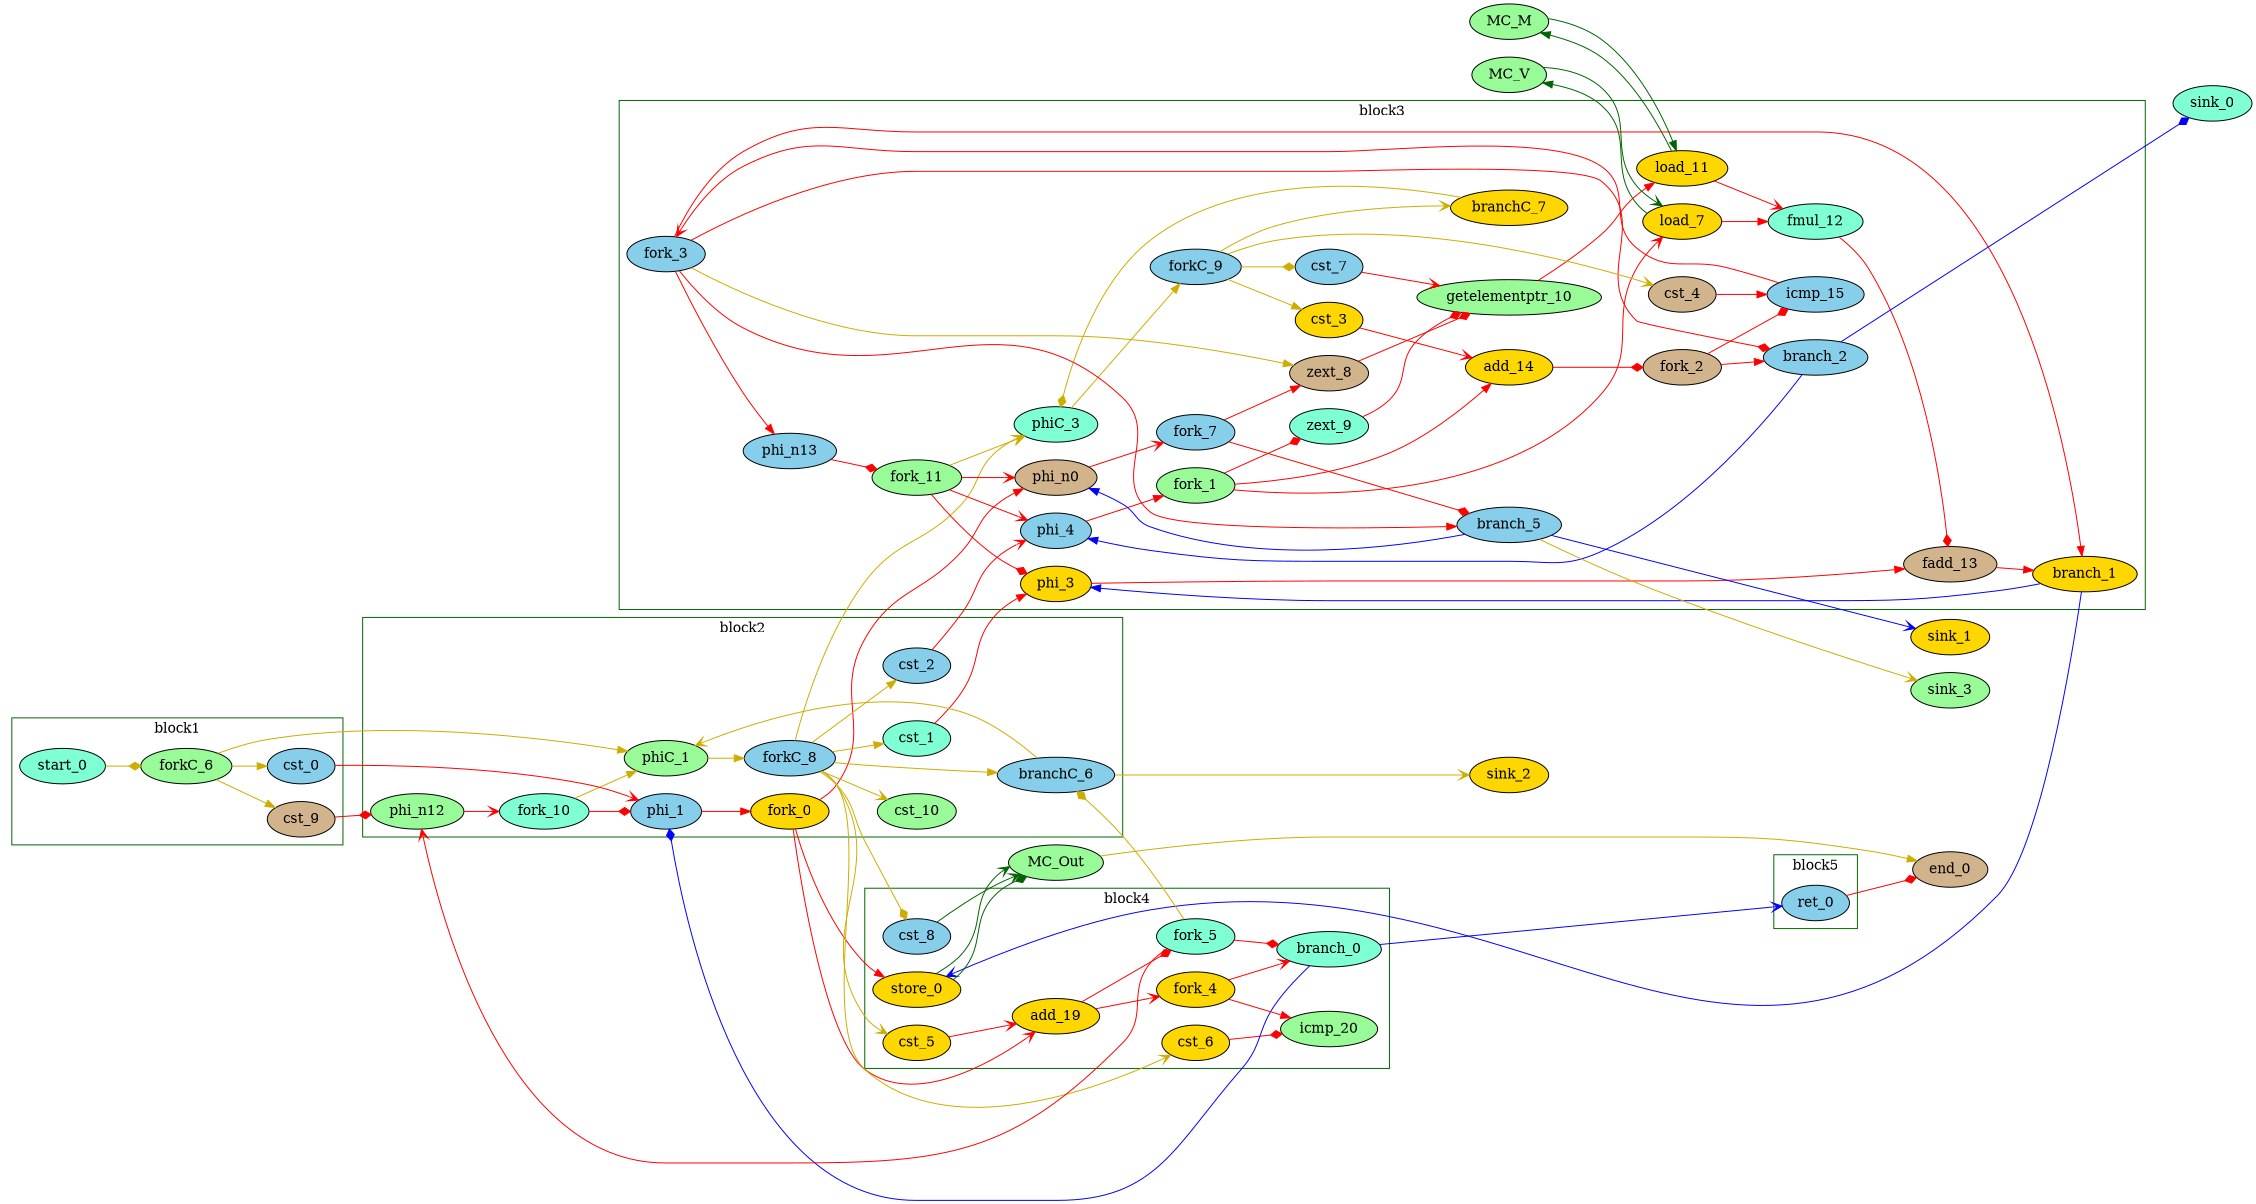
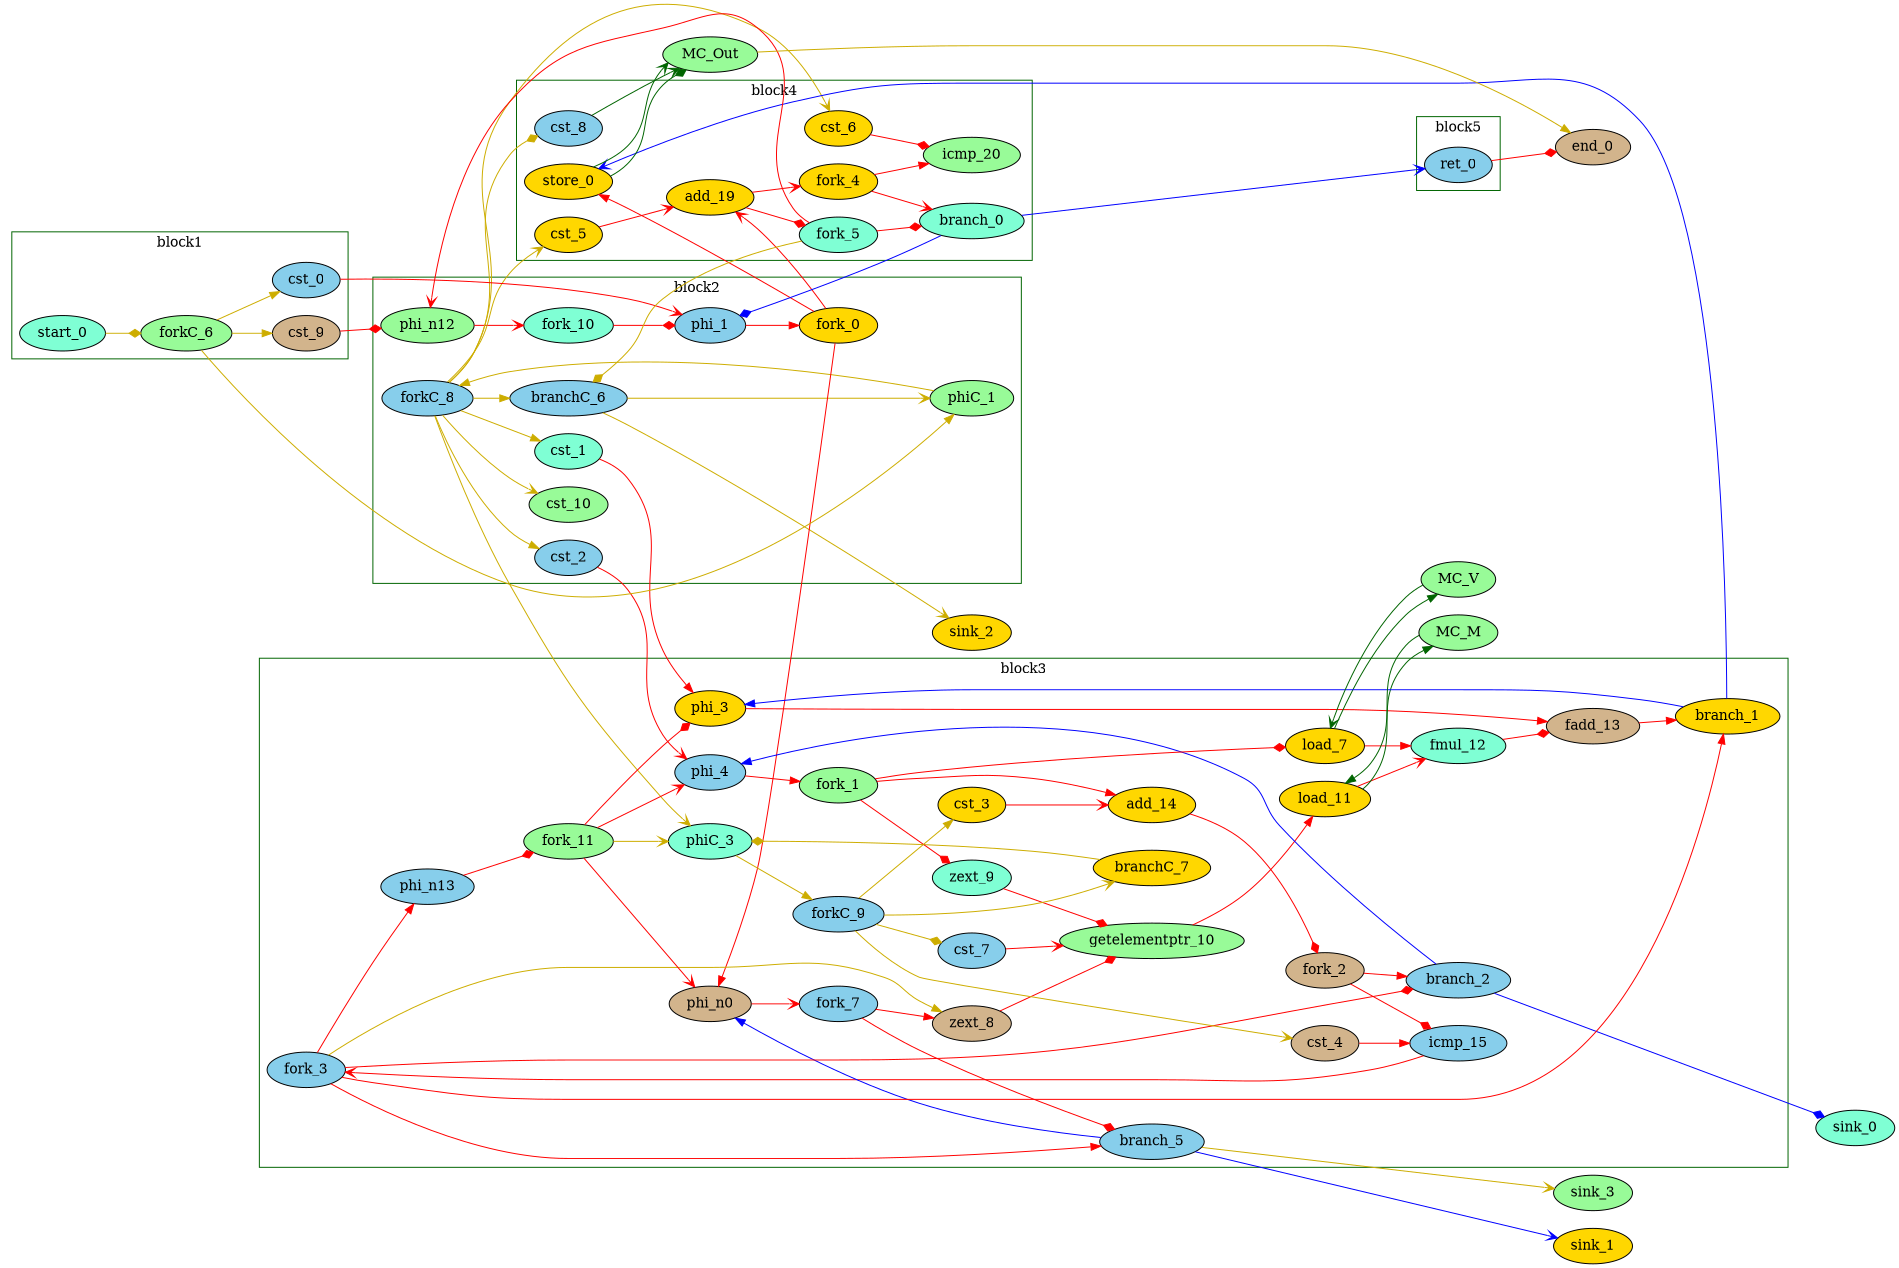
(1507, 458) -> (1074, 759)
(609, 783) -> none
